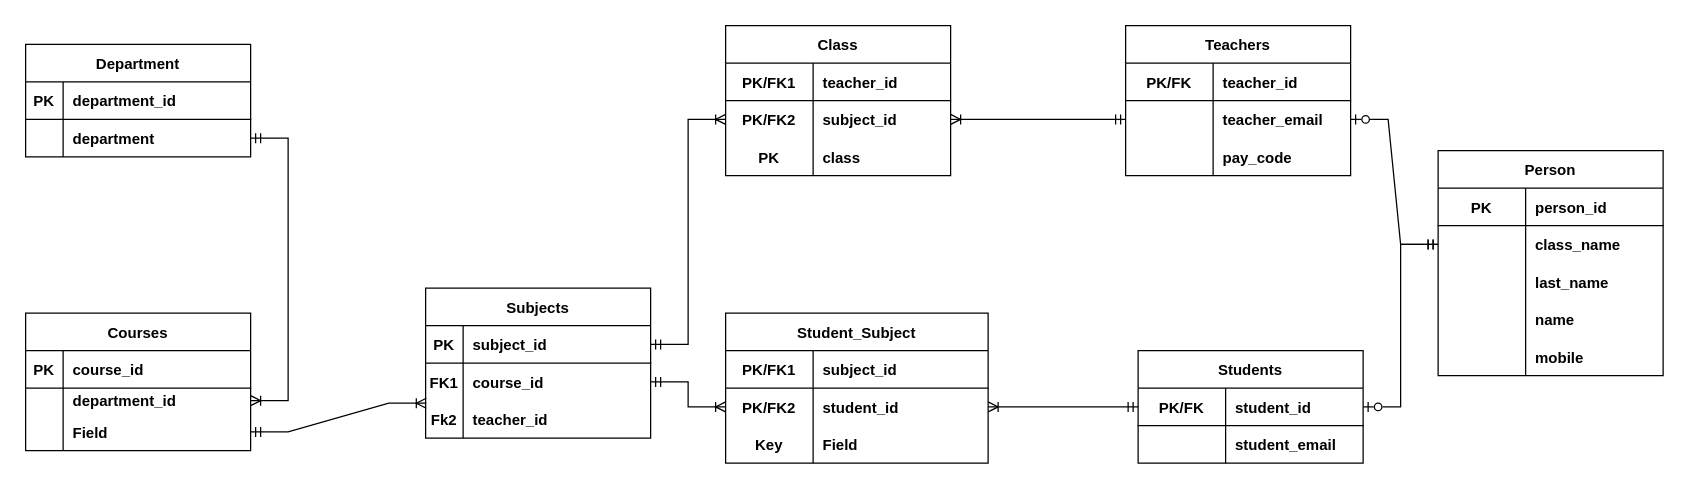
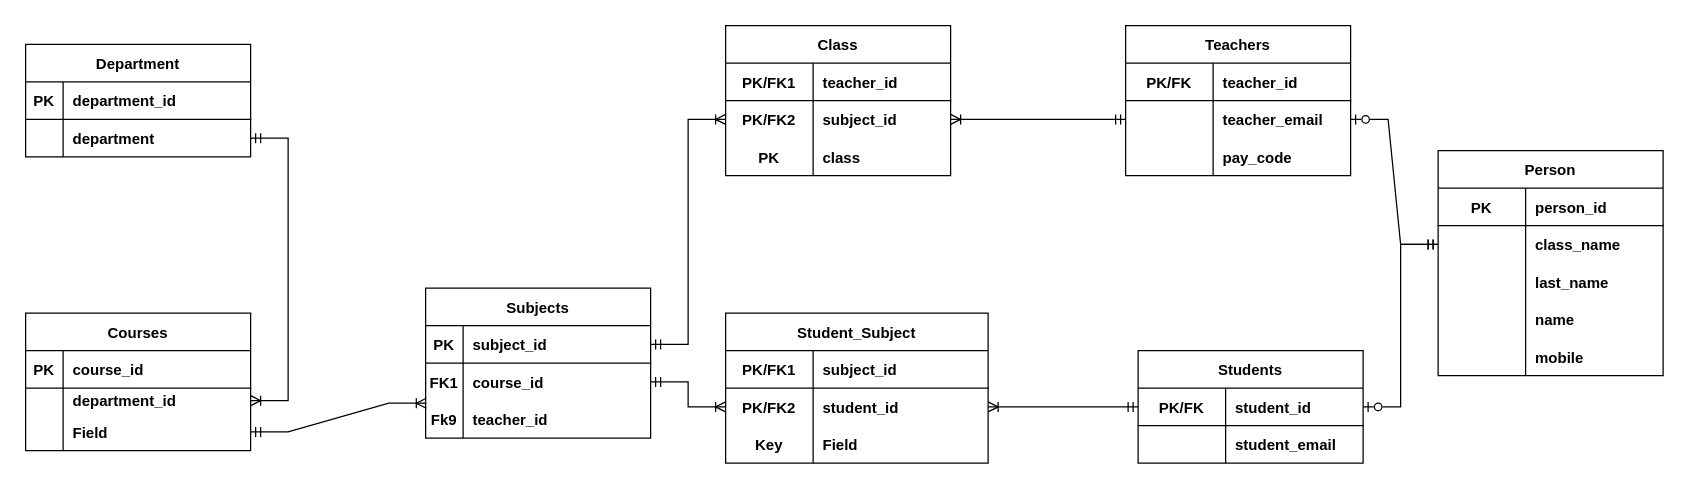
(444, 420) -> (444, 420)
